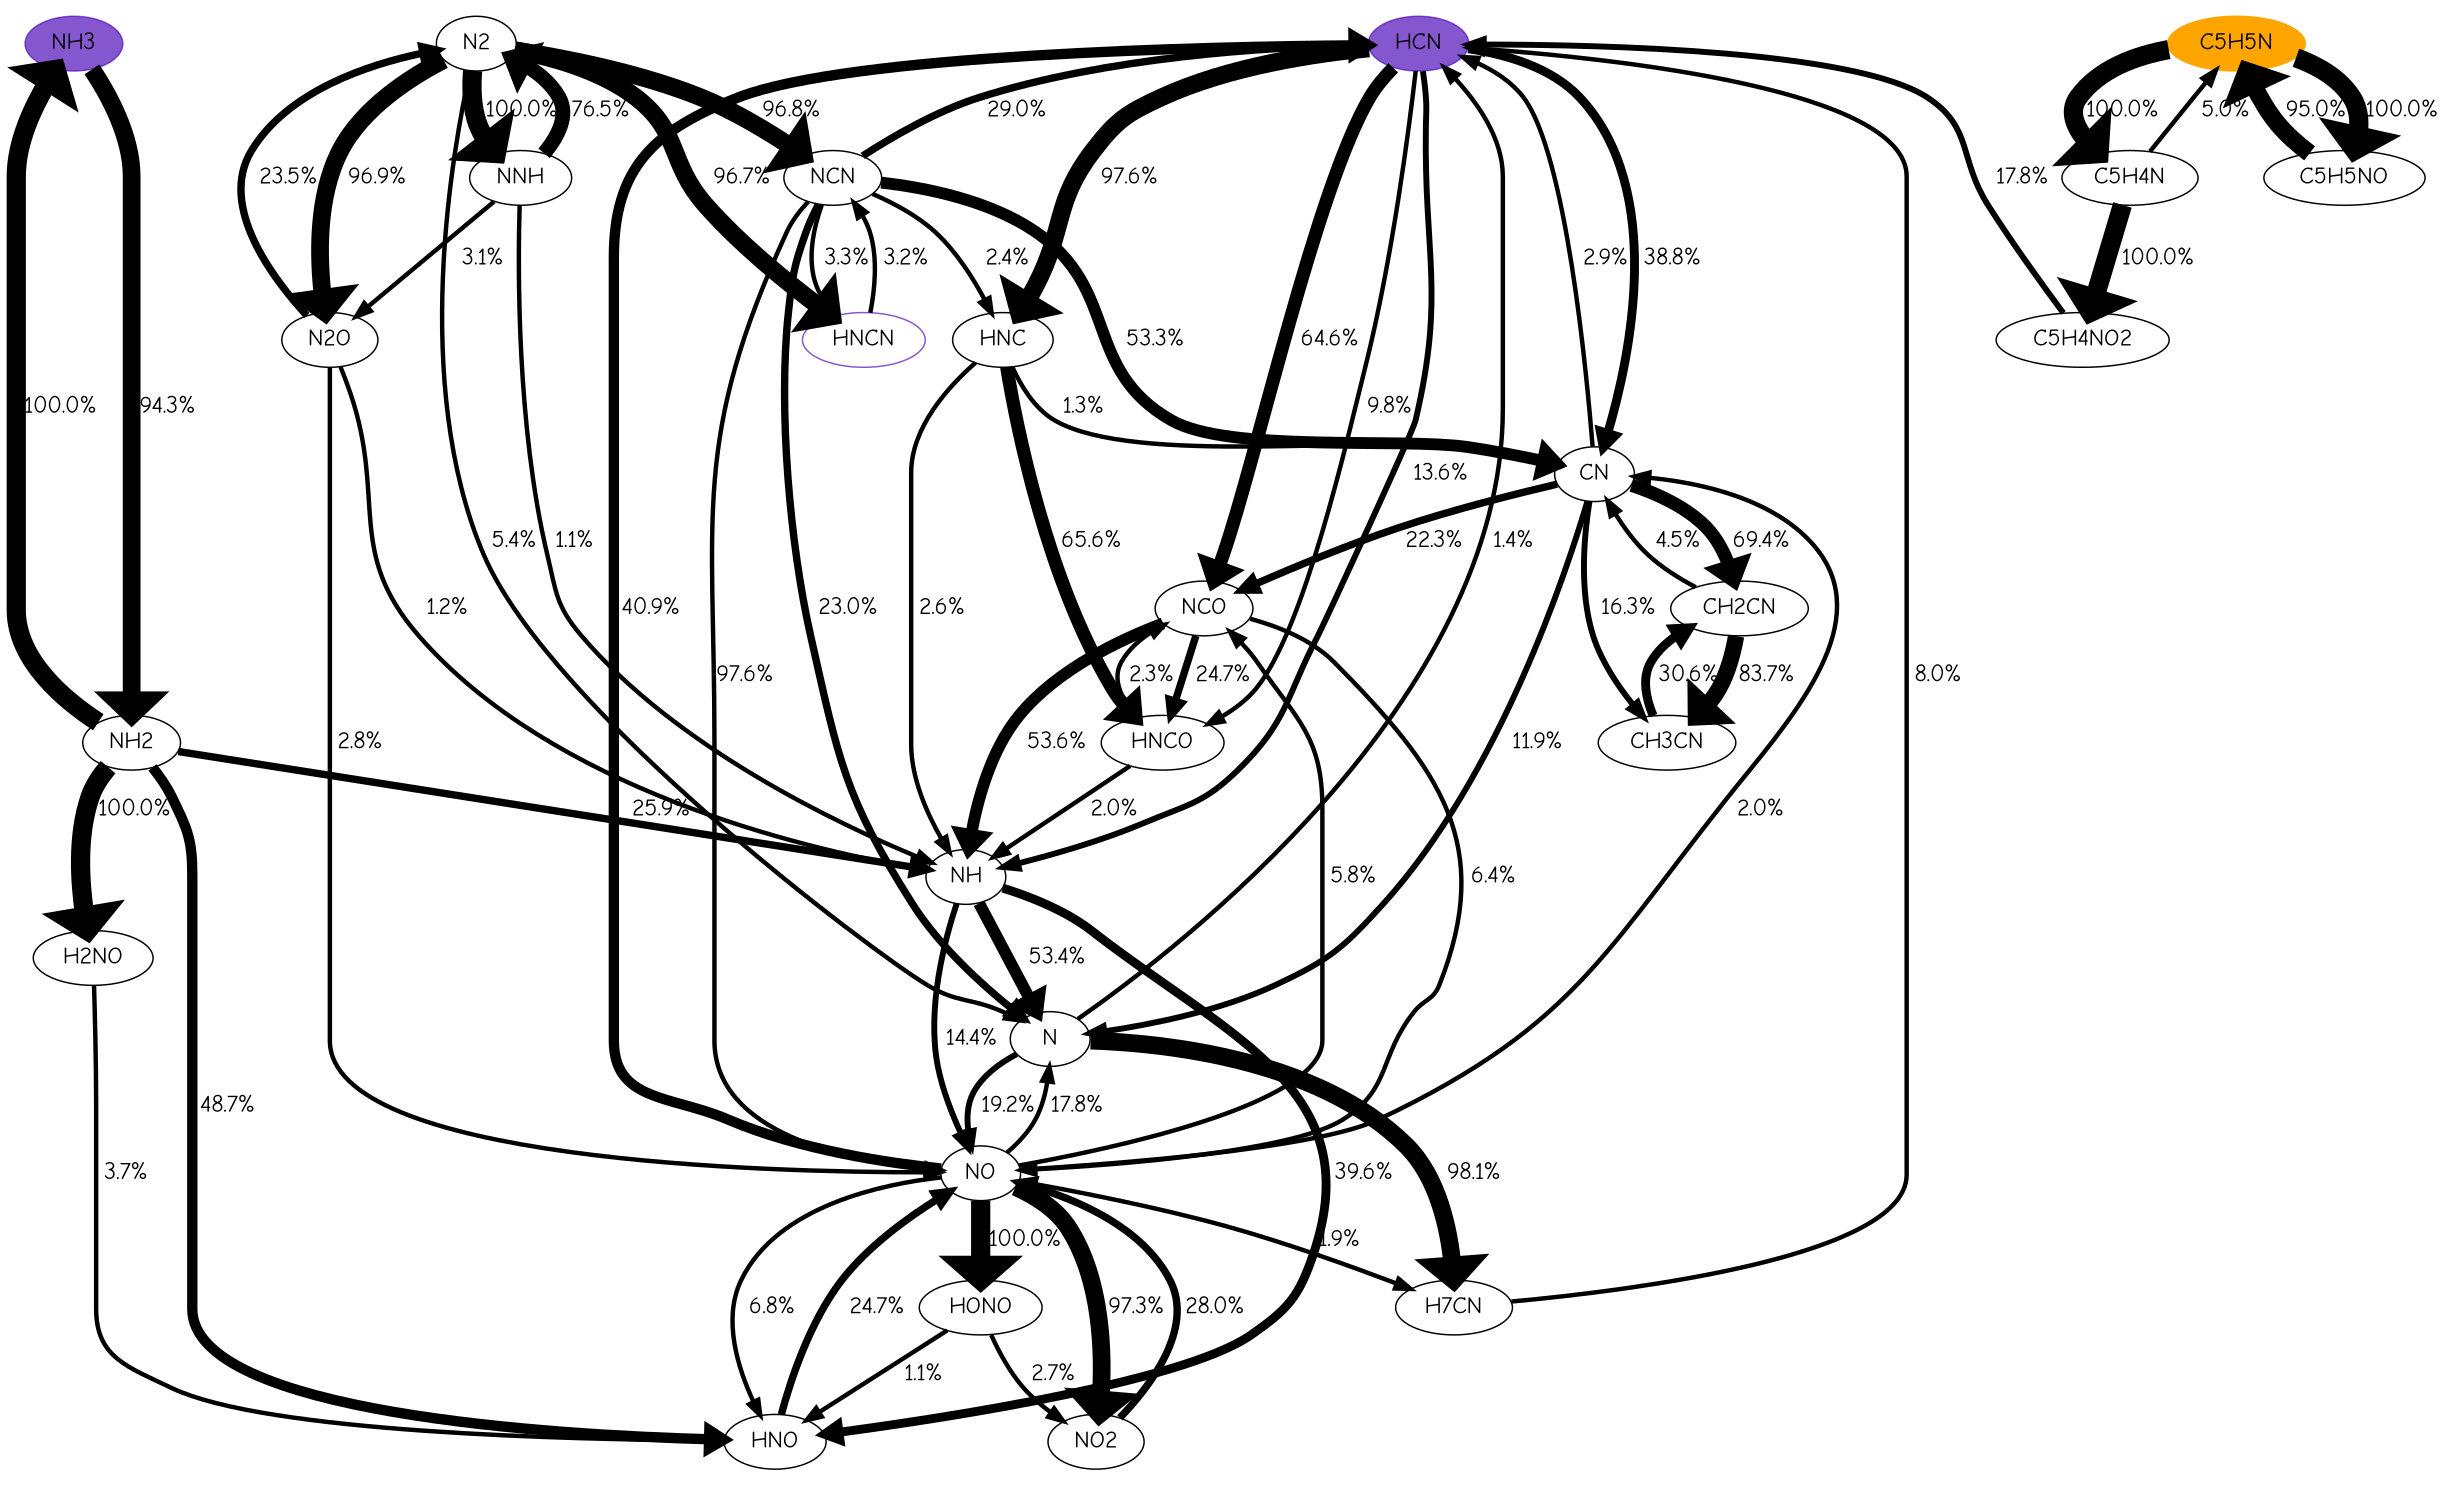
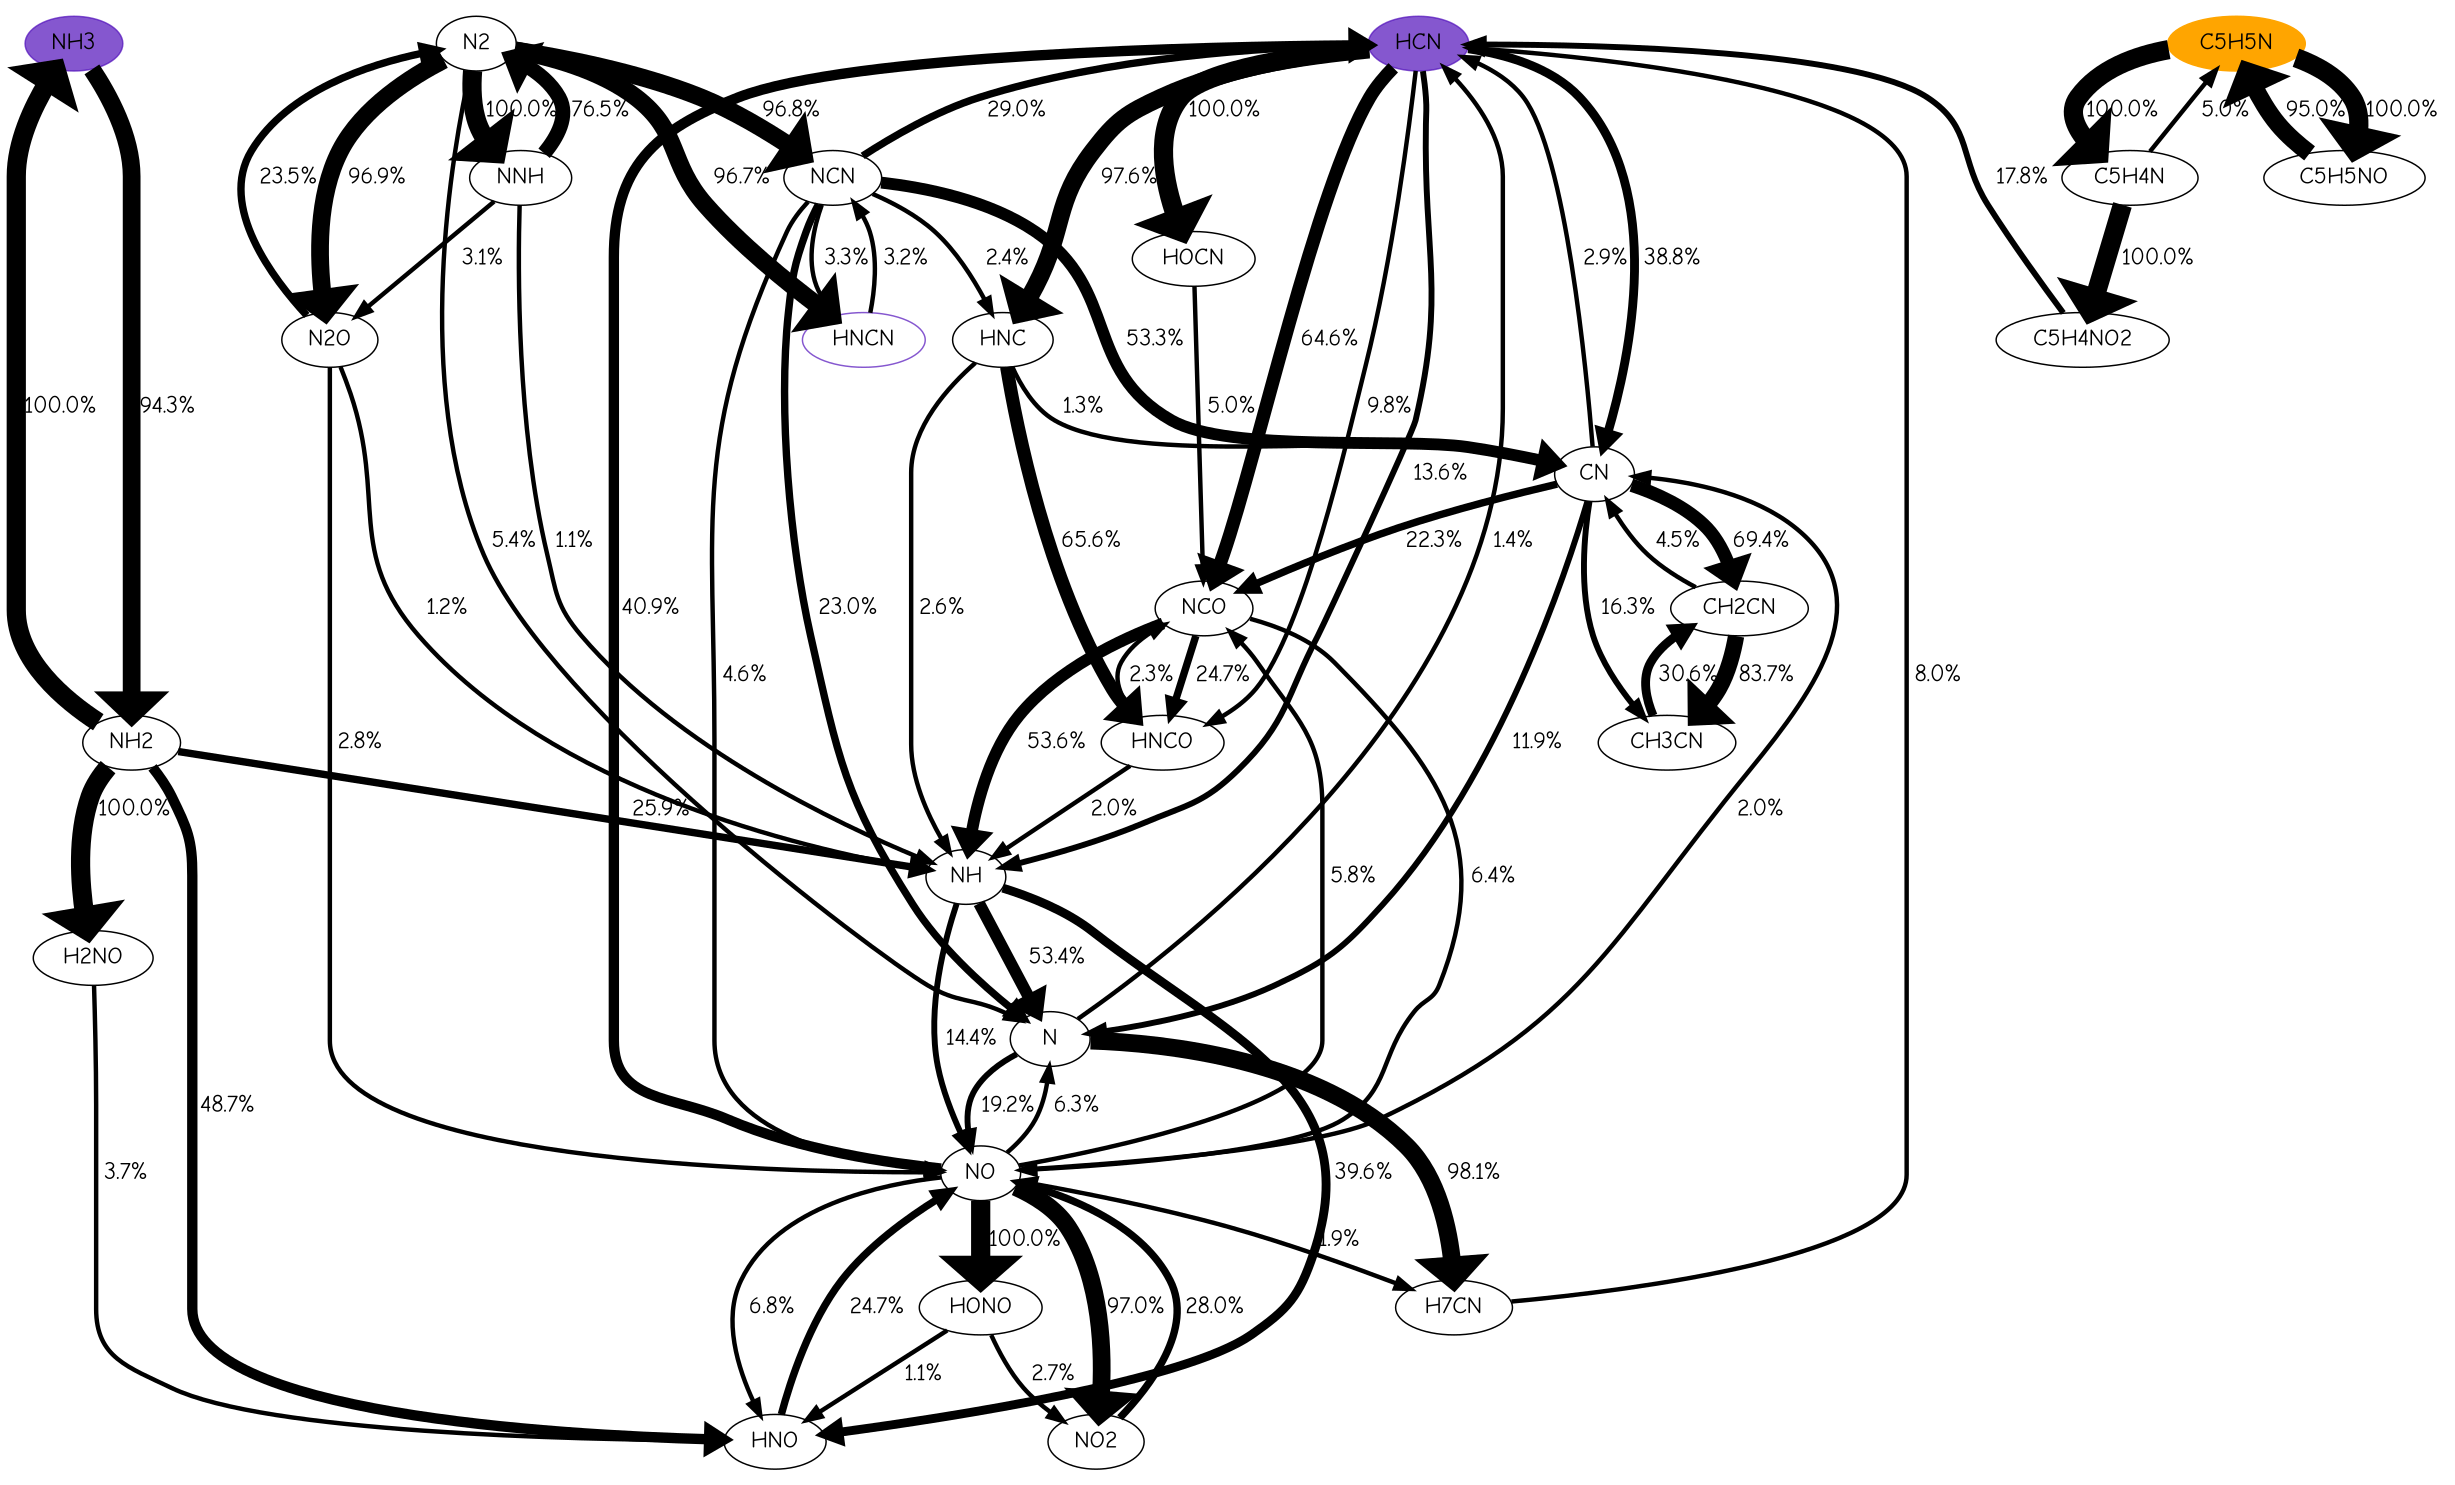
none -> (1194, 259)
(741, 676) -> (741, 676)
(1073, 1106) -> (1073, 1106)
(1132, 1308) -> (1132, 1308)
